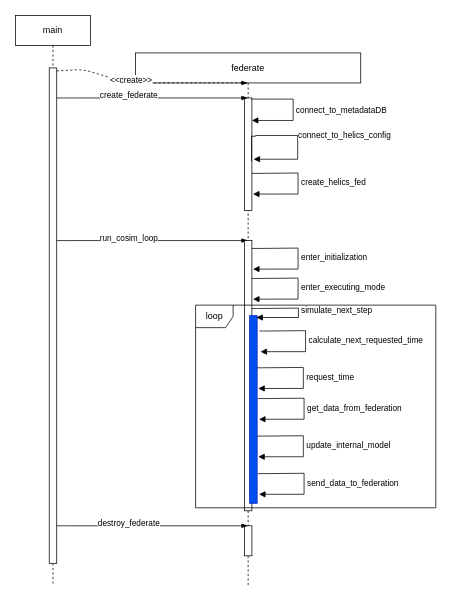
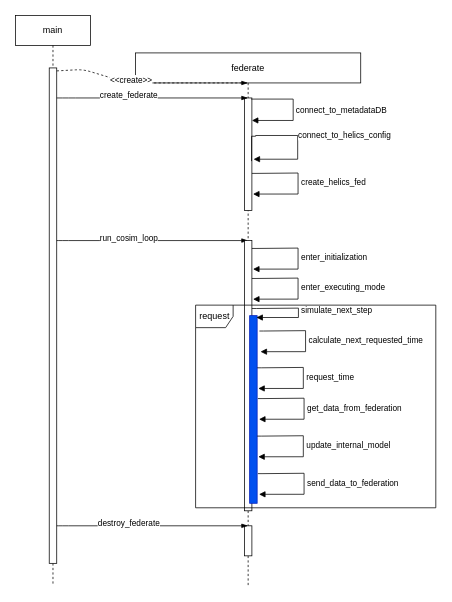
(215, 316) -> (215, 316)
